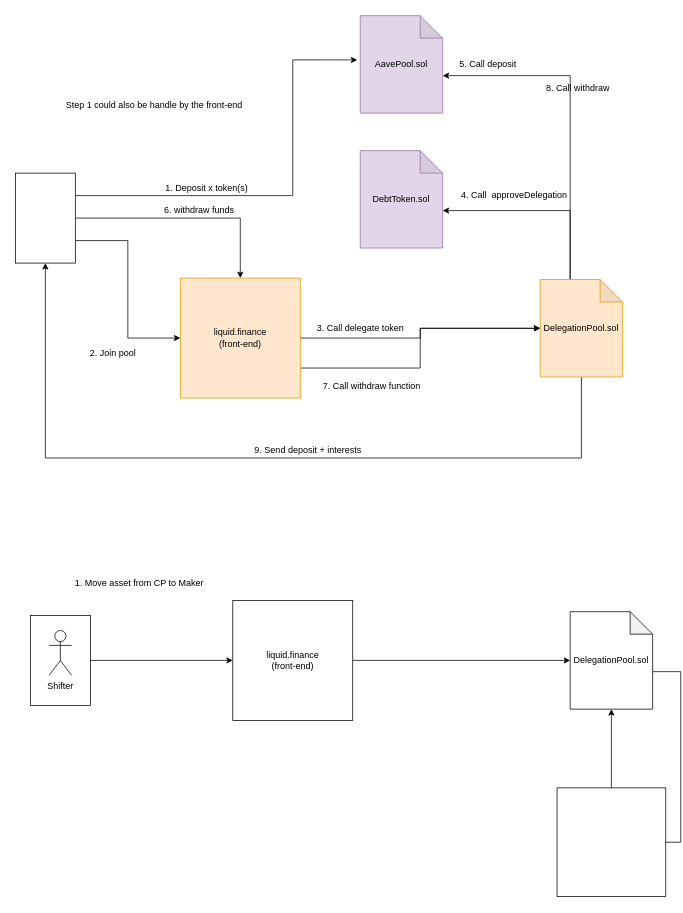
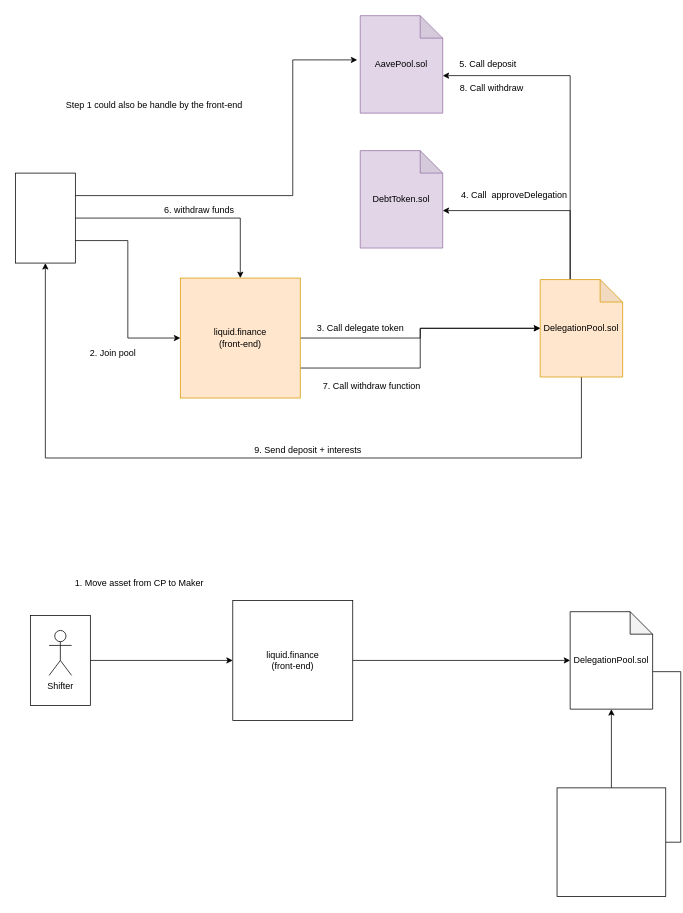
(578, 88) -> (492, 88)
(207, 188) -> none
